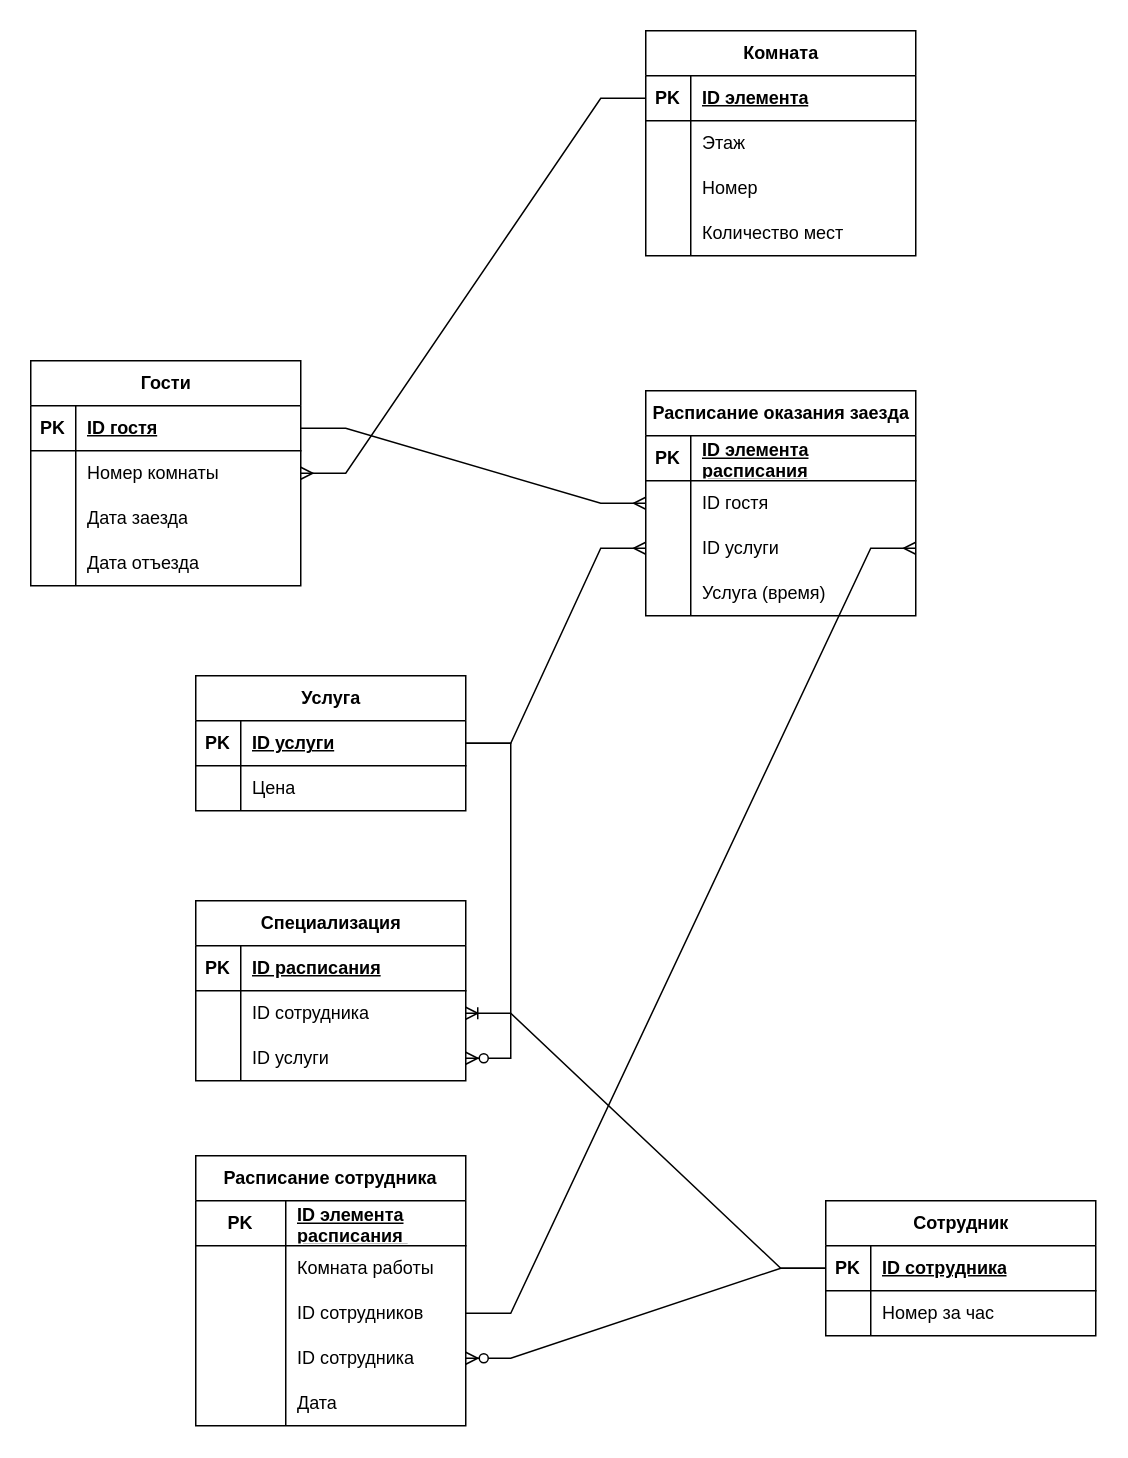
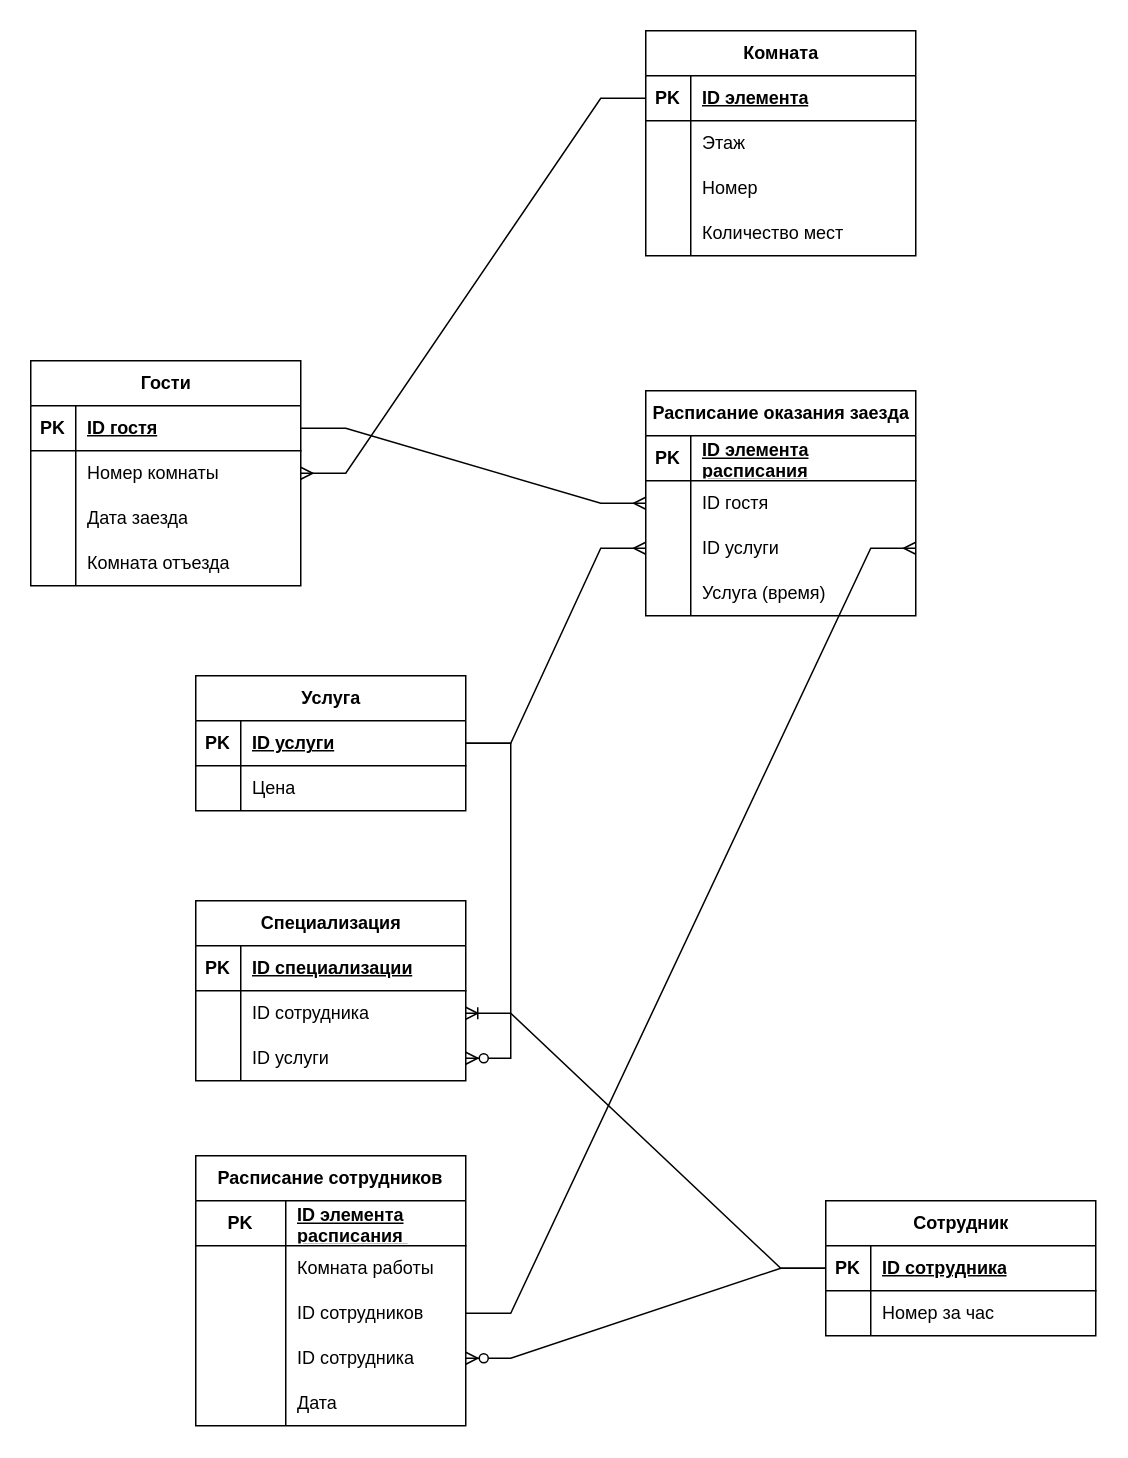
(146, 563) -> (161, 563)
(316, 968) -> (331, 968)
(331, 1178) -> (331, 1178)
